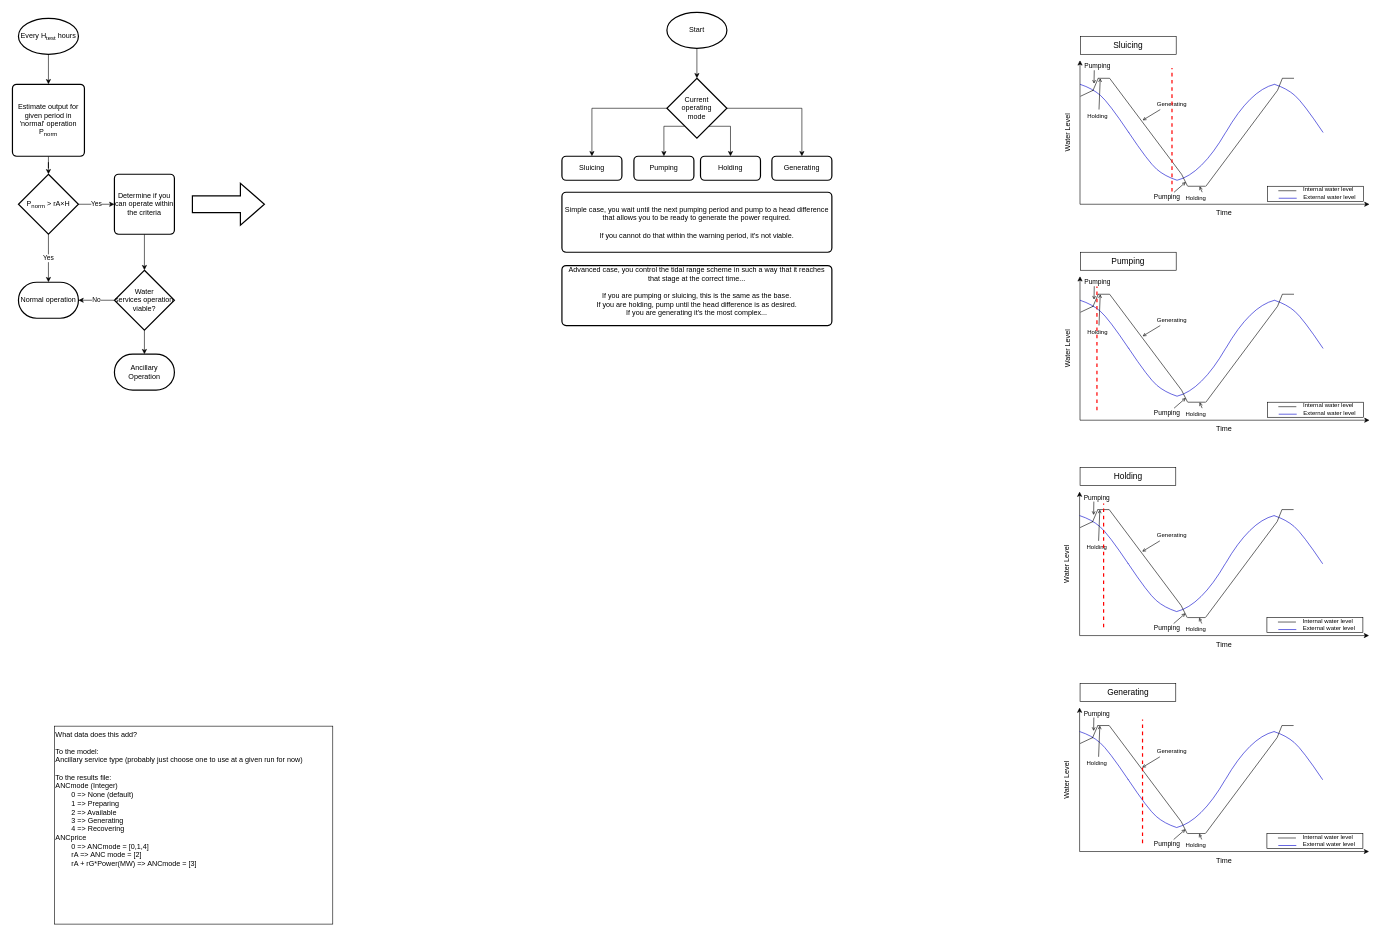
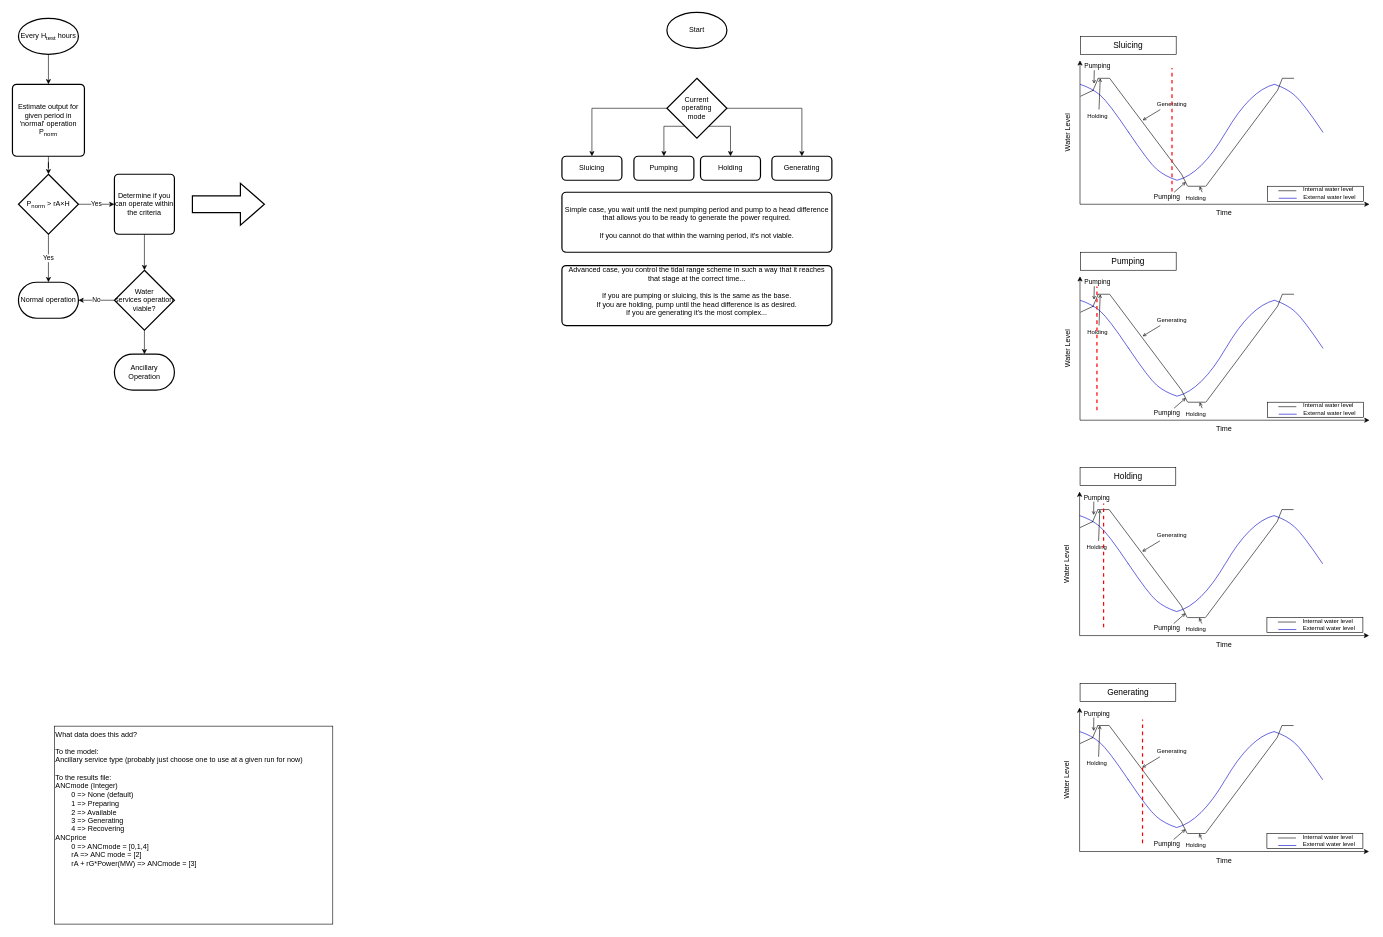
(697, 72) -> none
